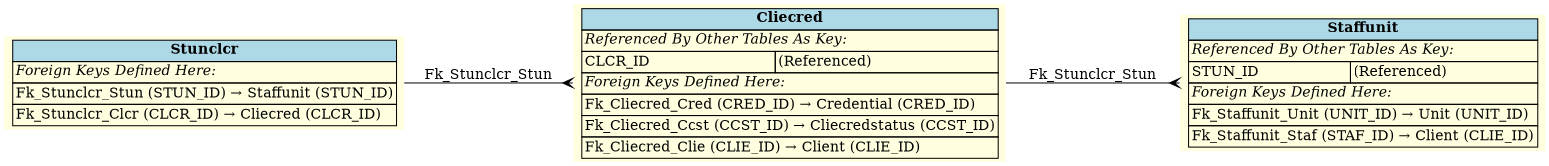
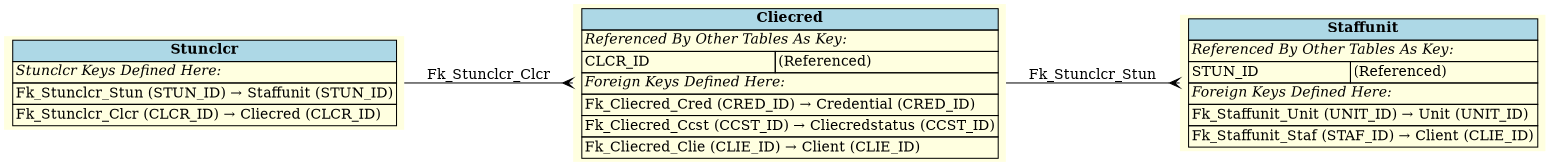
(116, 71) -> (119, 71)
(489, 75) -> (489, 75)
